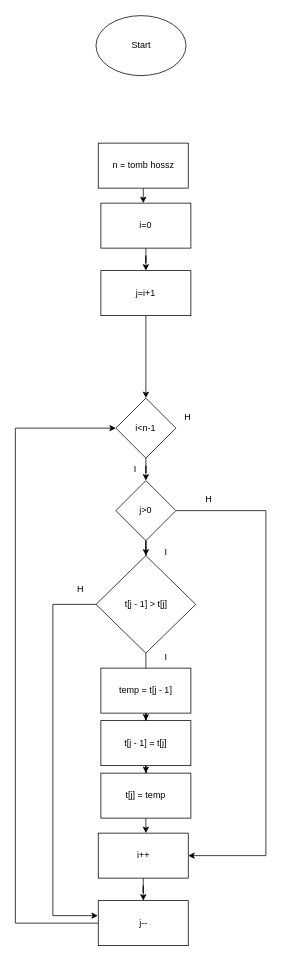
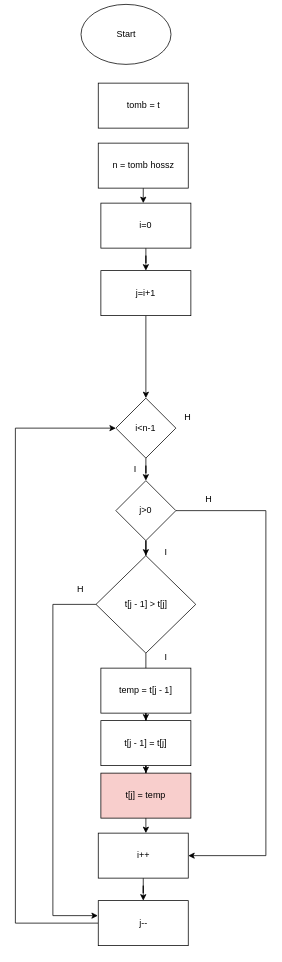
(141, 45) -> (126, 34)
none -> (143, 105)
(146, 795) -> (146, 795)
